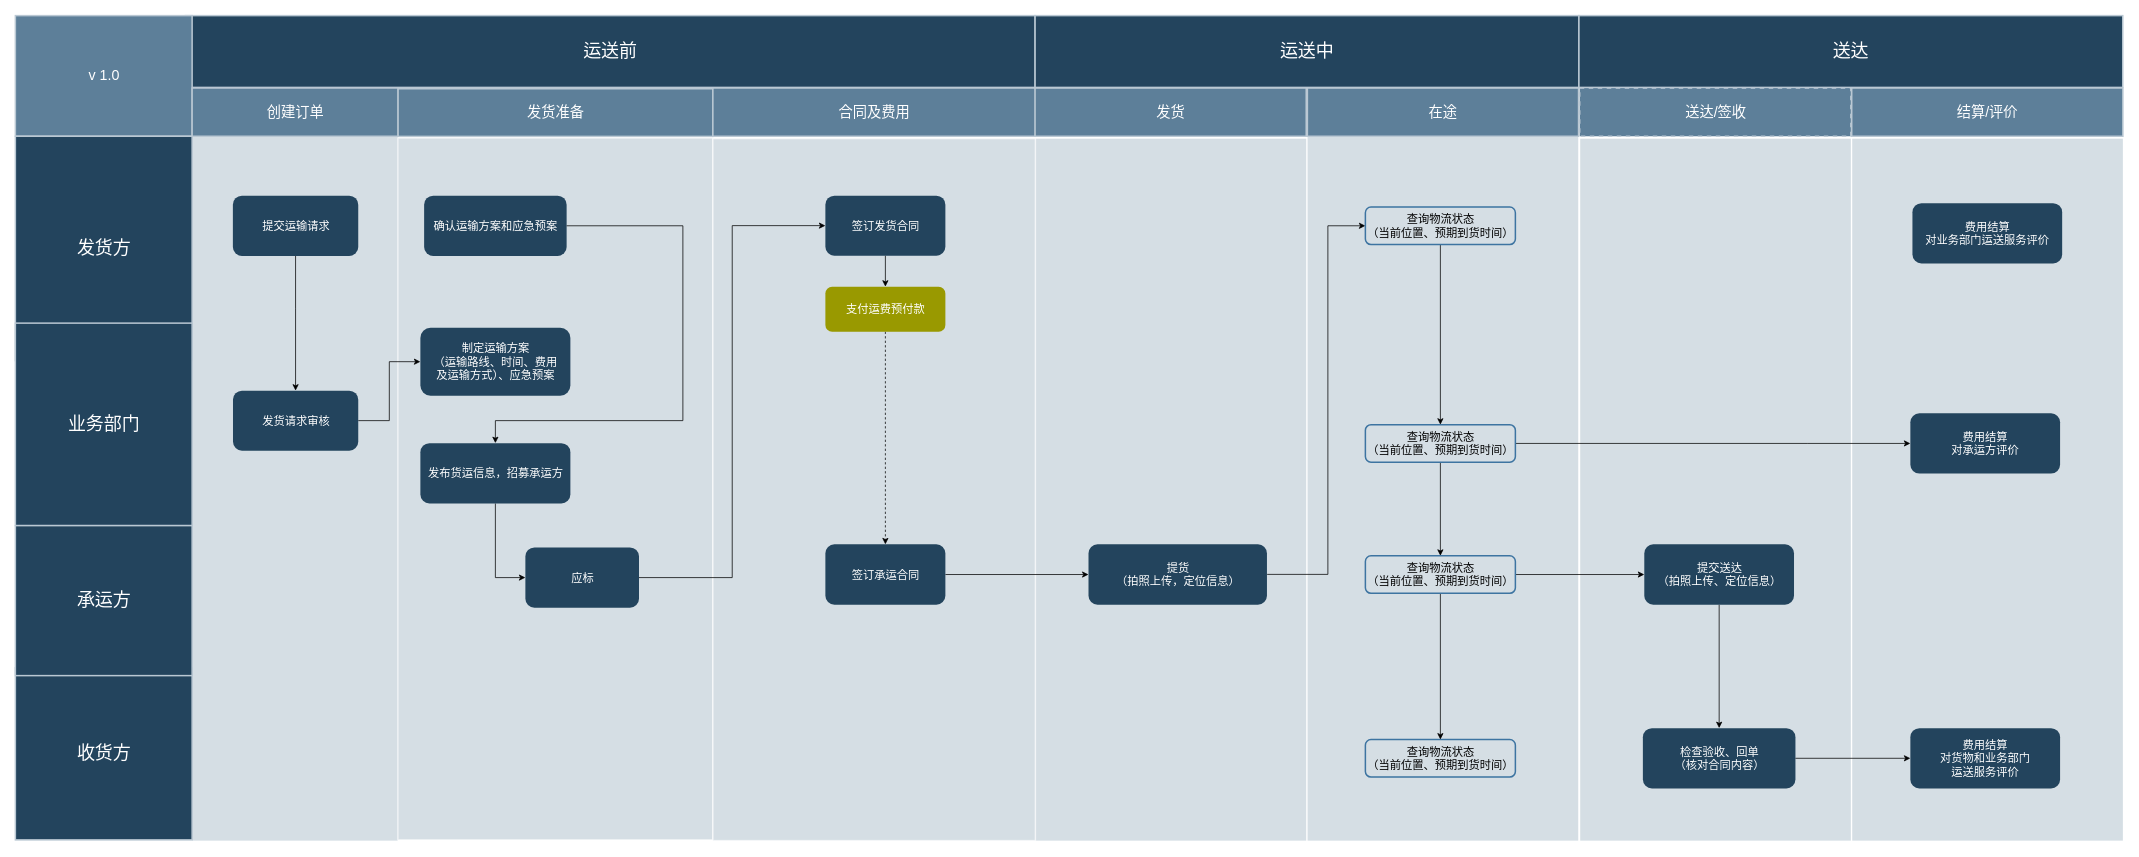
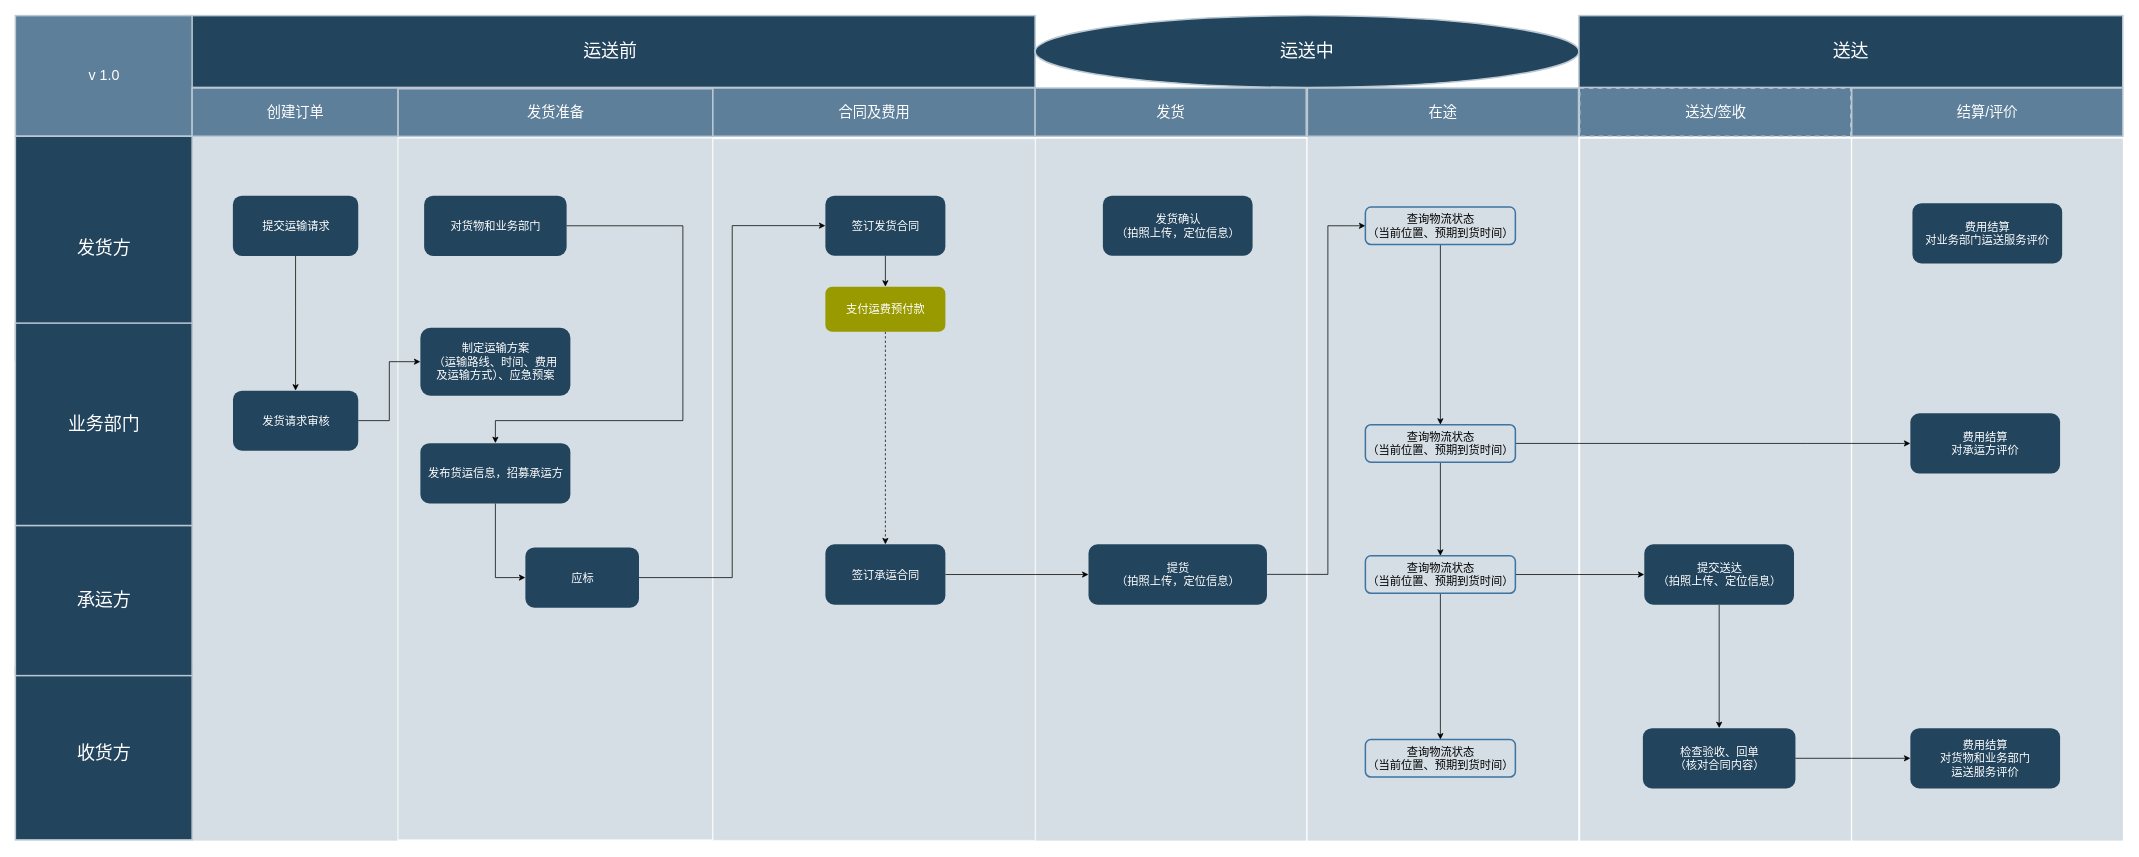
(1307, 51) -> (1307, 51)
(496, 225) -> (496, 225)
none -> (1178, 225)
